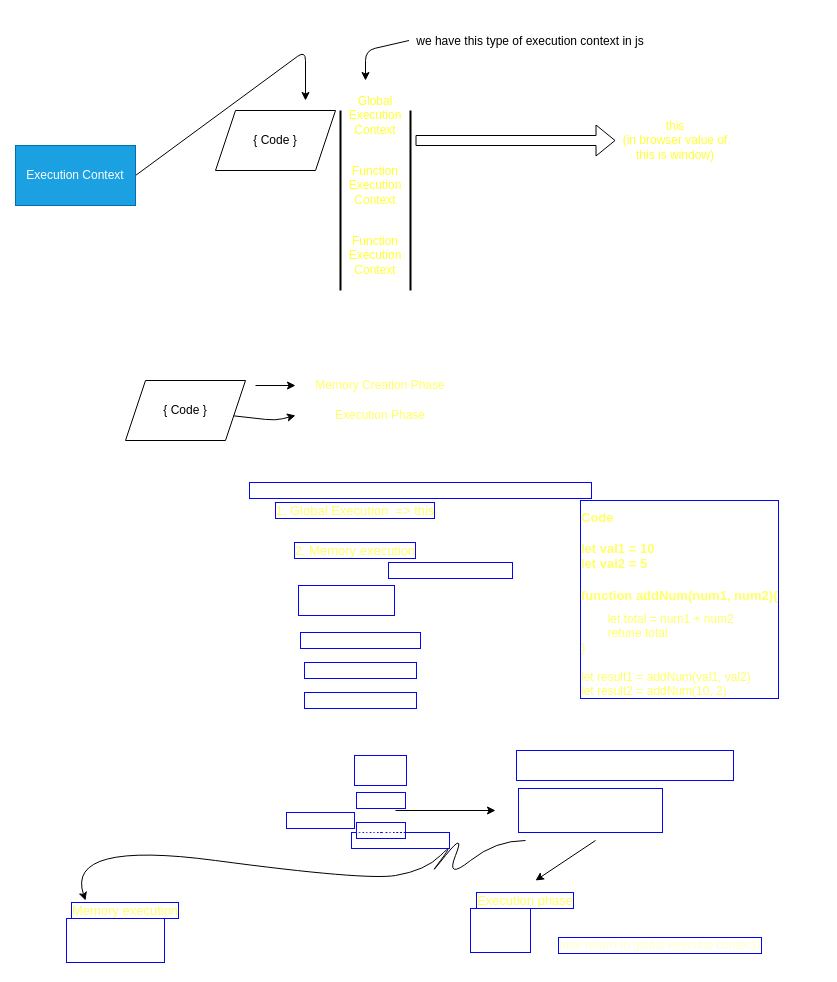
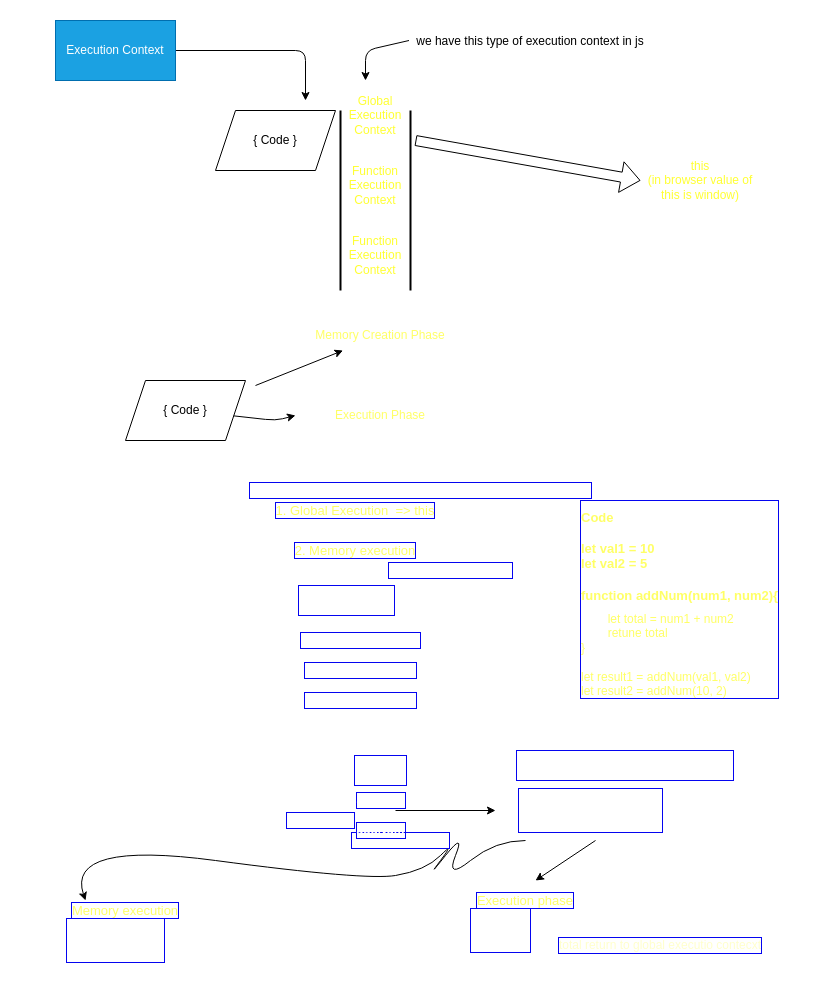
(676, 141) -> (701, 181)
(76, 176) -> (116, 51)
(381, 386) -> (381, 336)
